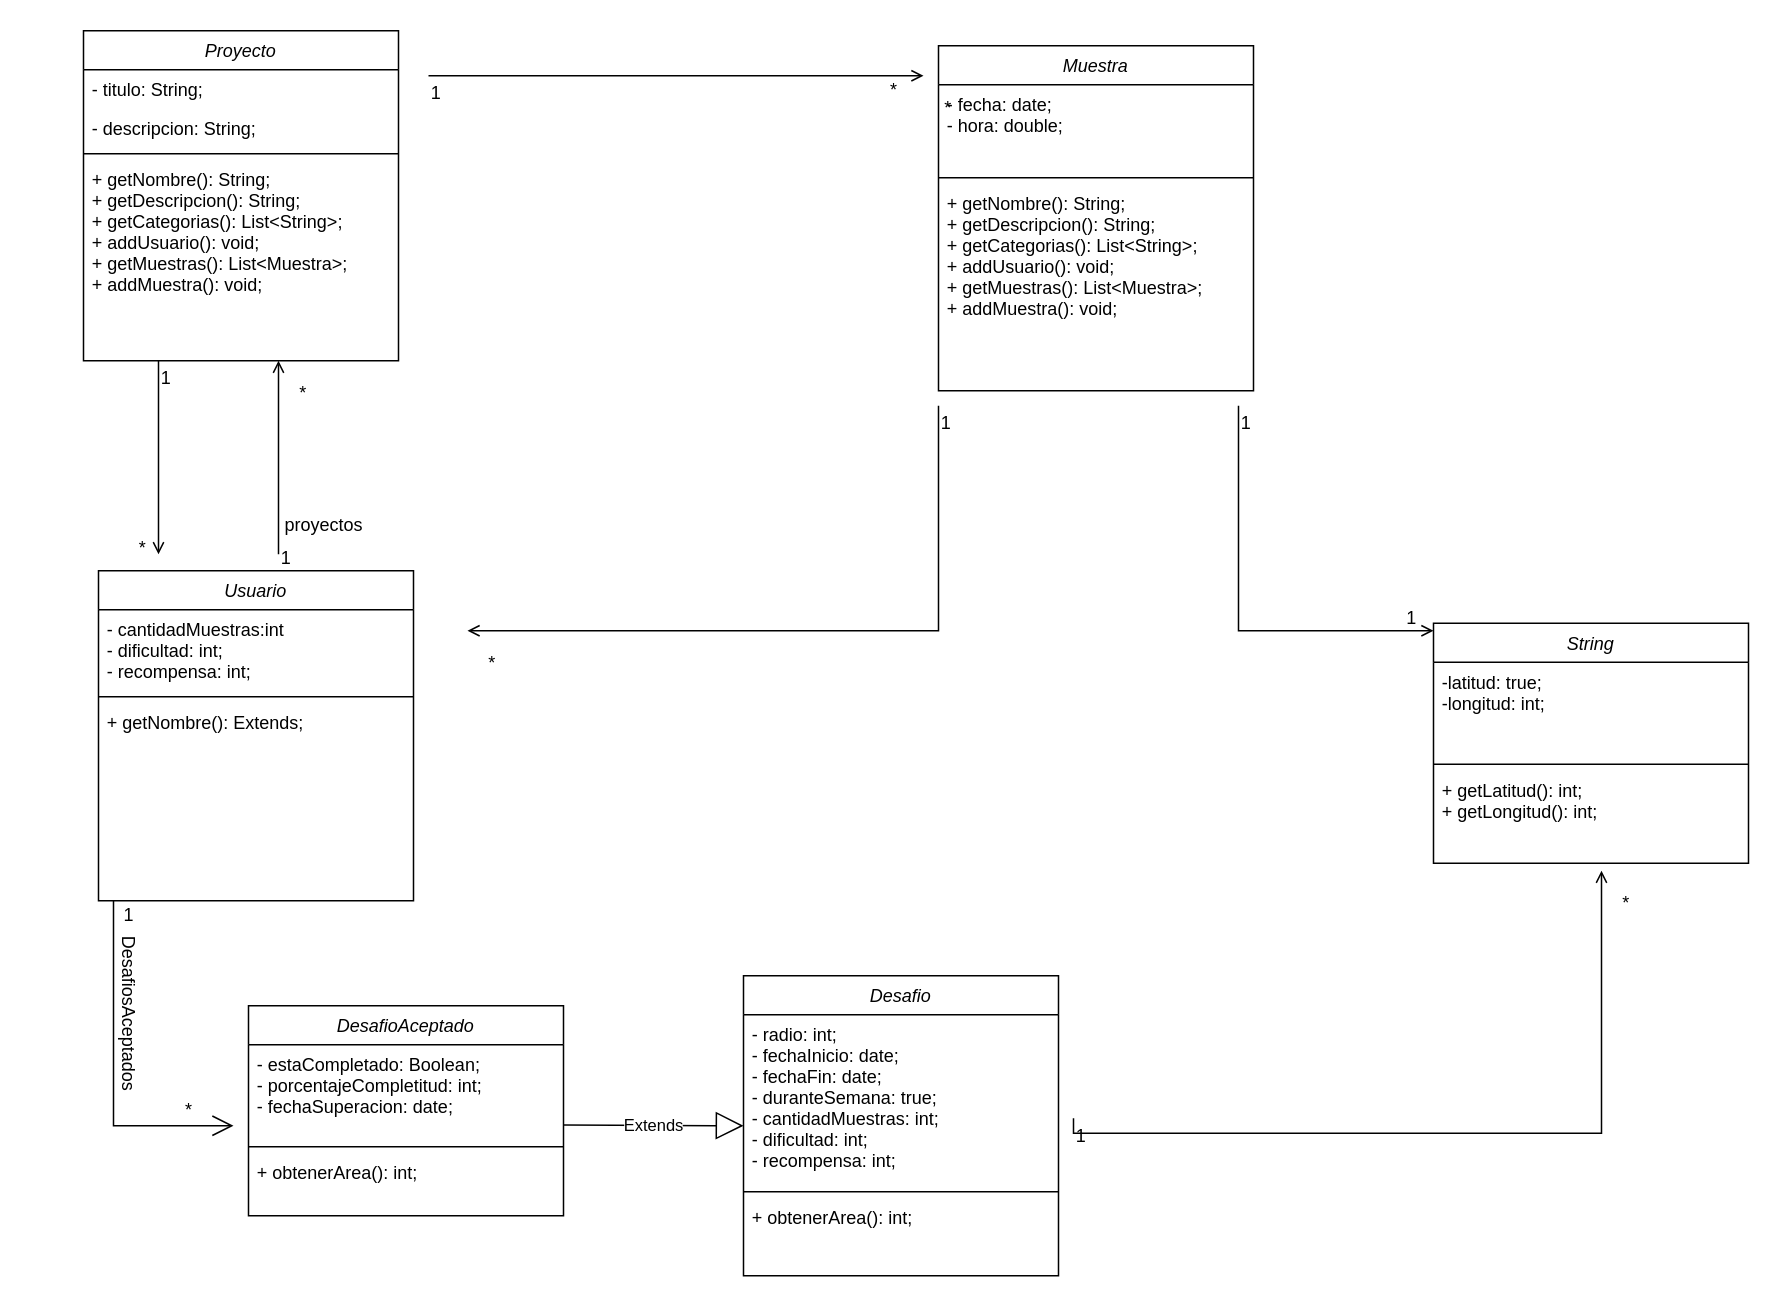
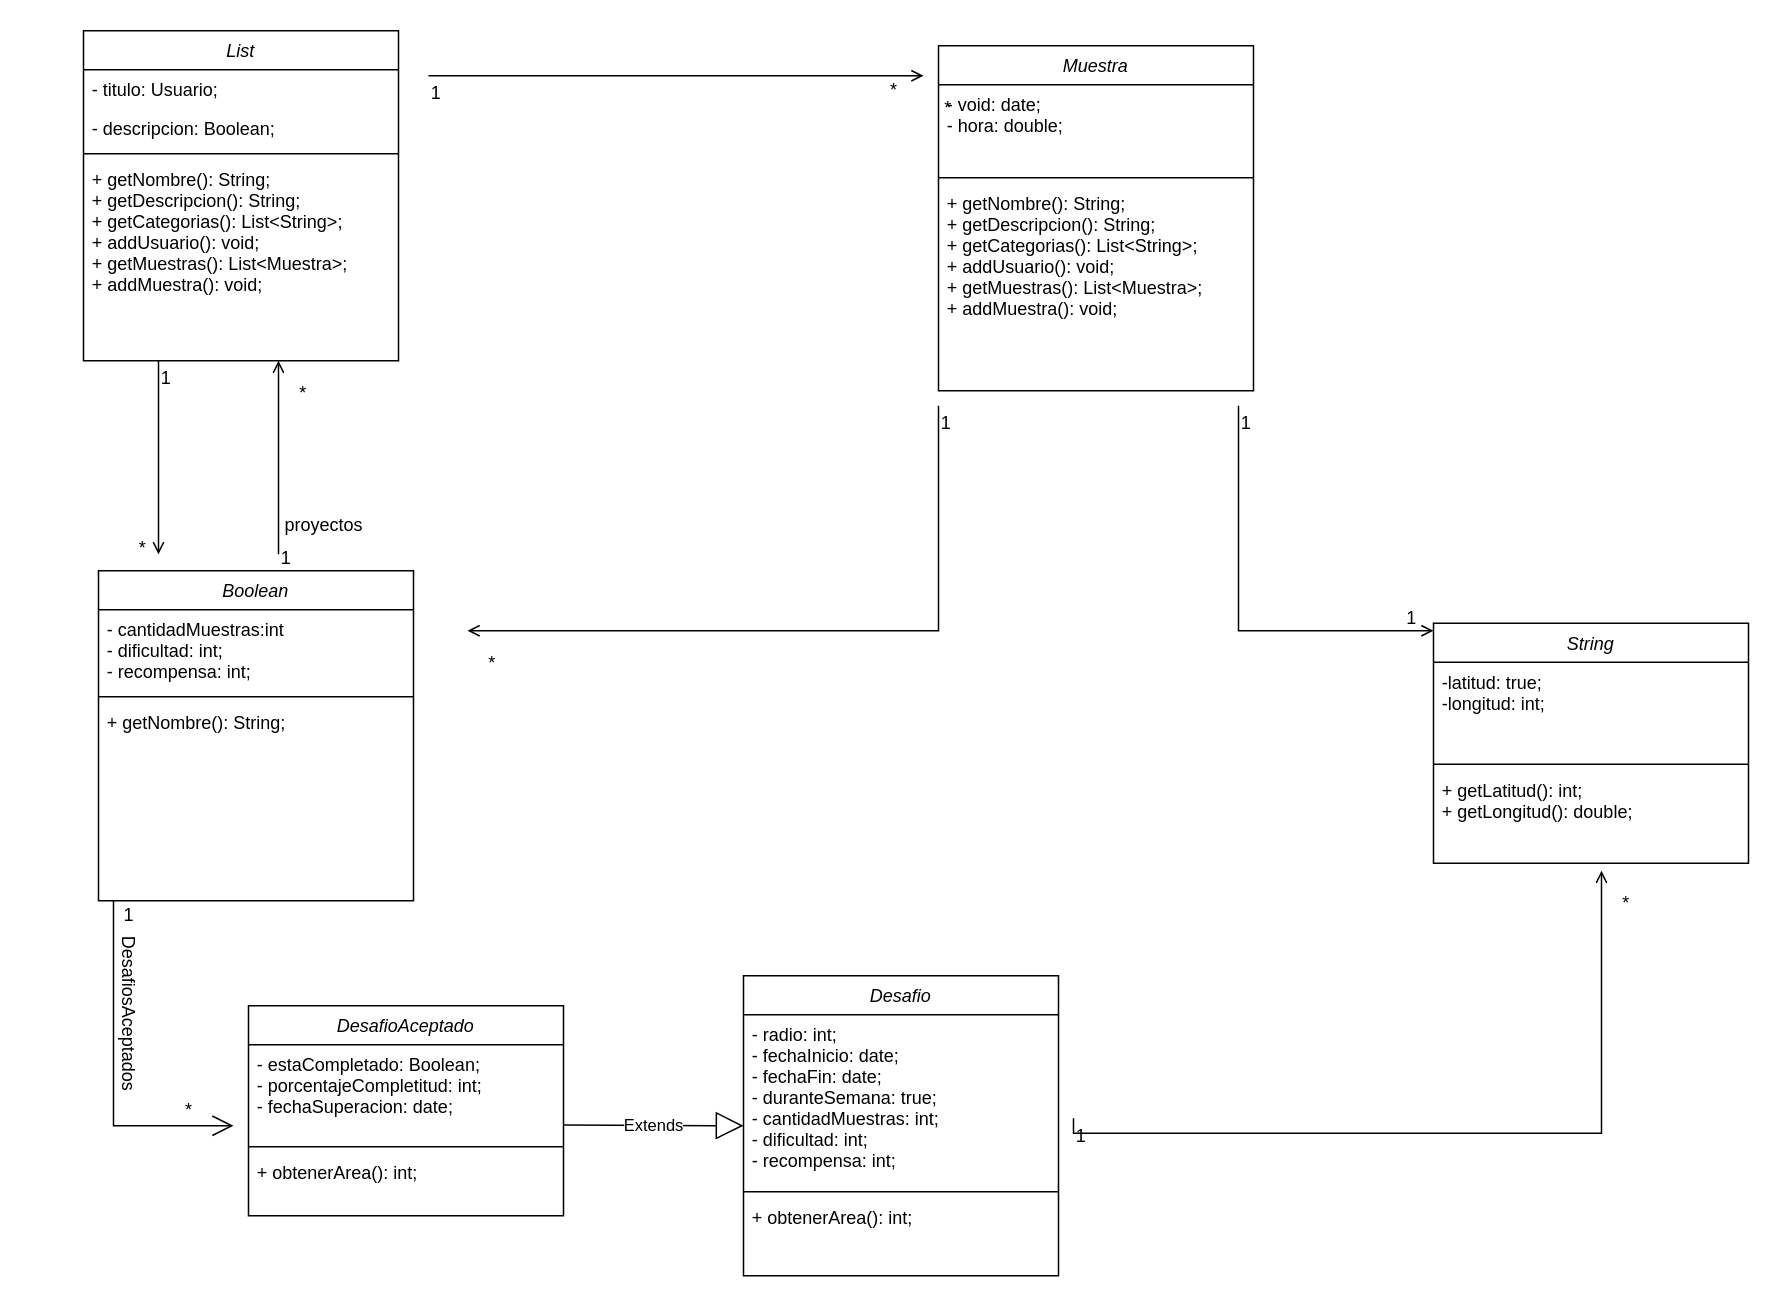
(240, 51) -> (240, 51)
(161, 90) -> (166, 90)
(1008, 105) -> (1000, 105)
(186, 129) -> (191, 129)
(255, 591) -> (255, 591)
(213, 723) -> (206, 723)
(1528, 791) -> (1528, 791)
